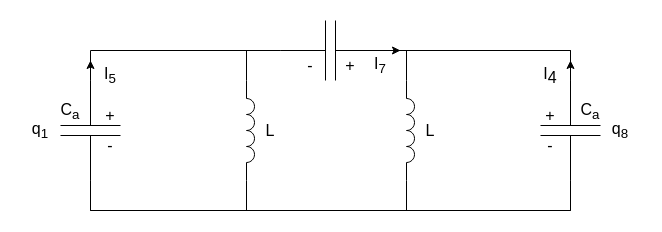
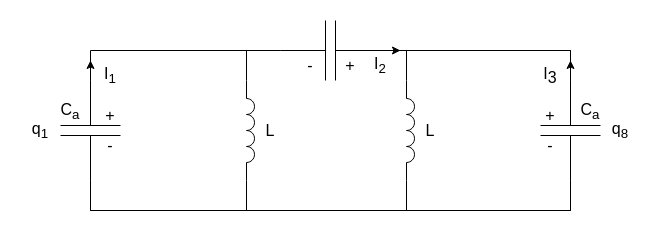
(381, 66) -> (381, 66)
(111, 76) -> (111, 76)
(551, 76) -> (551, 76)
